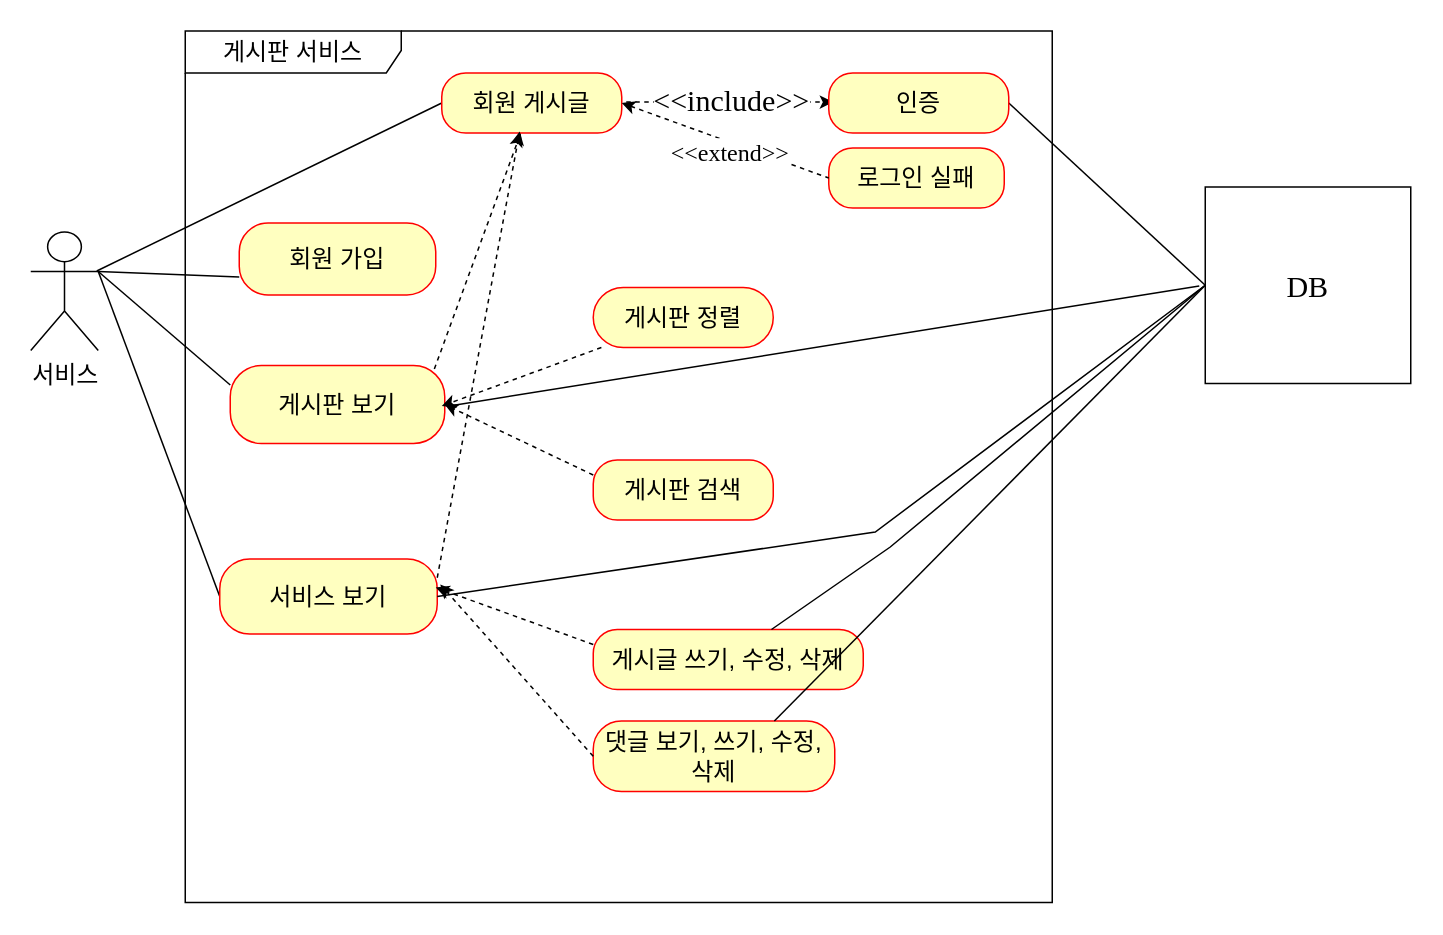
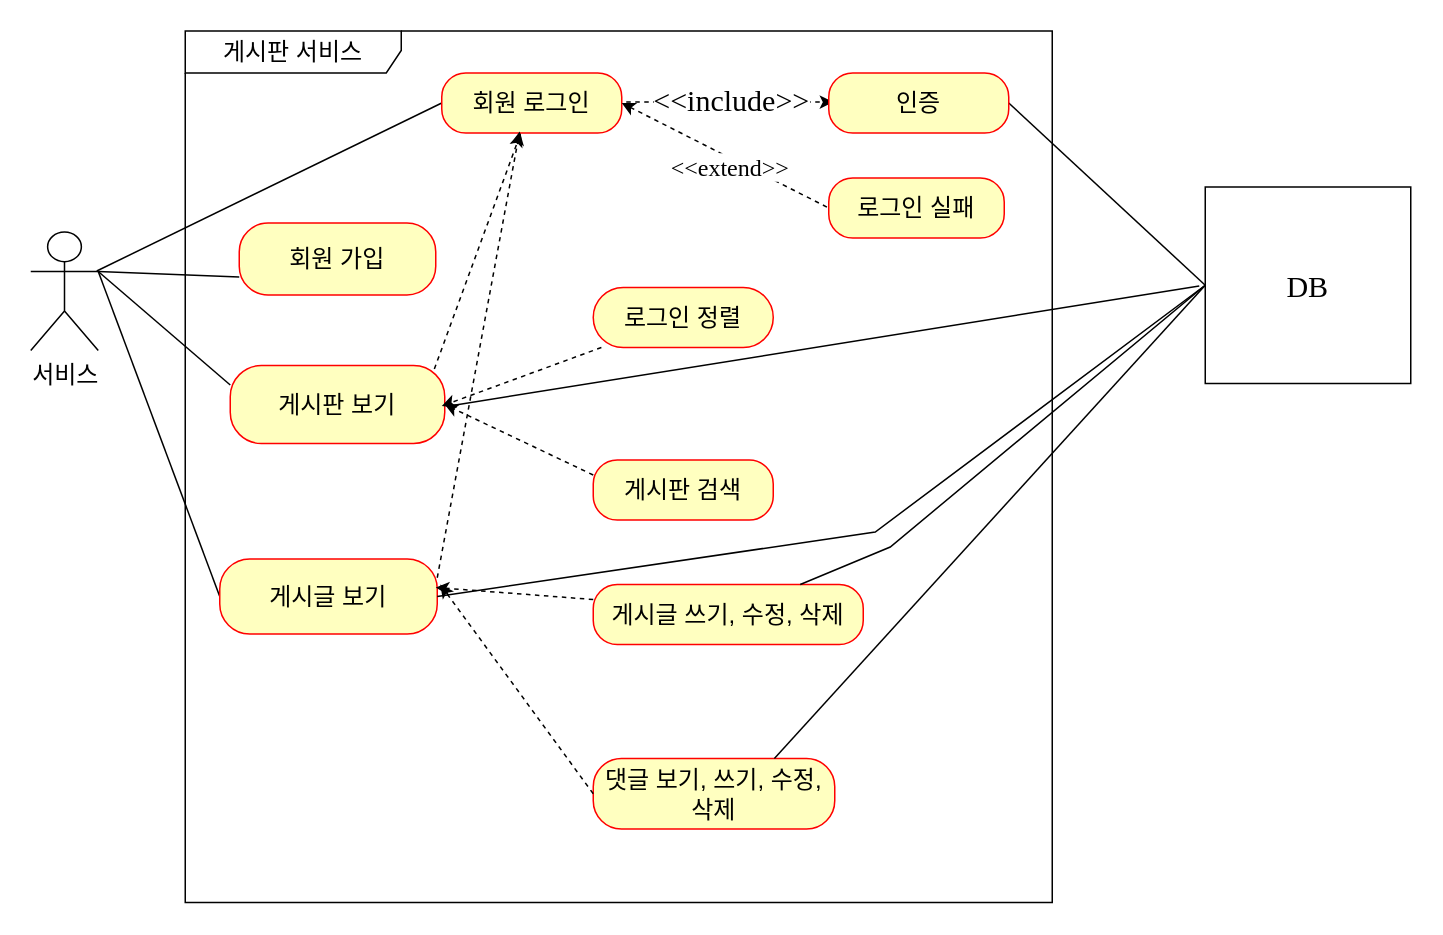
(532, 103) -> (532, 103)
(917, 178) -> (917, 208)
(683, 317) -> (683, 317)
(329, 596) -> (329, 596)
(728, 659) -> (728, 614)
(714, 756) -> (714, 794)
